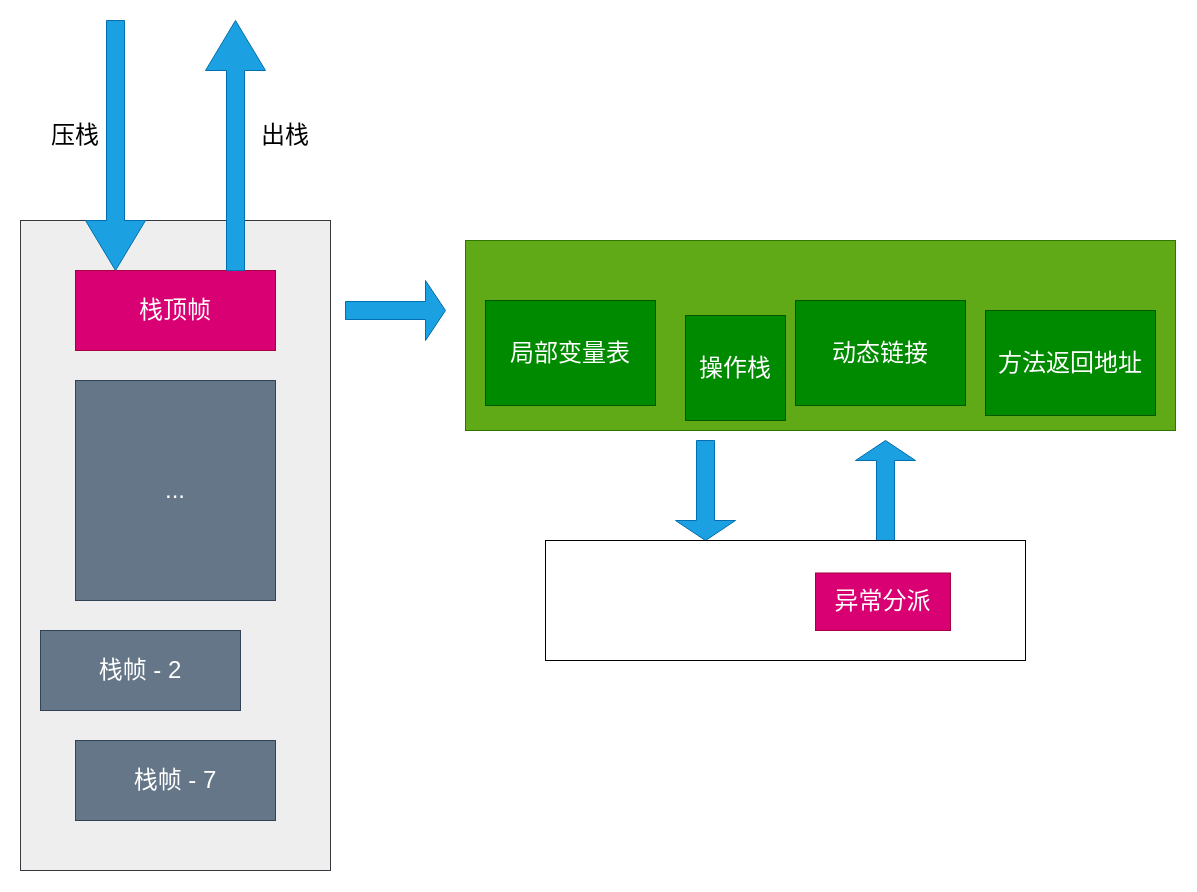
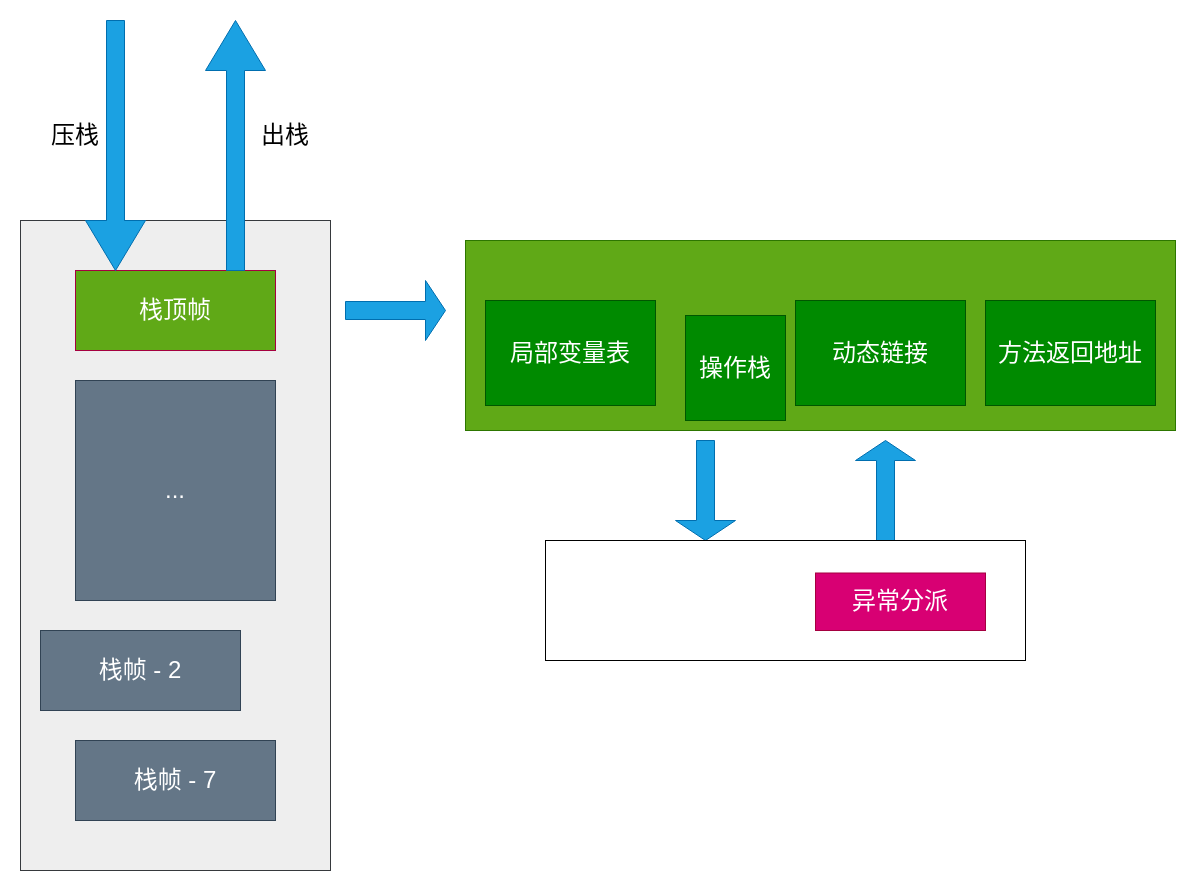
(176, 311) -> (176, 311)
(1071, 363) -> (1071, 353)
(883, 602) -> (901, 602)
